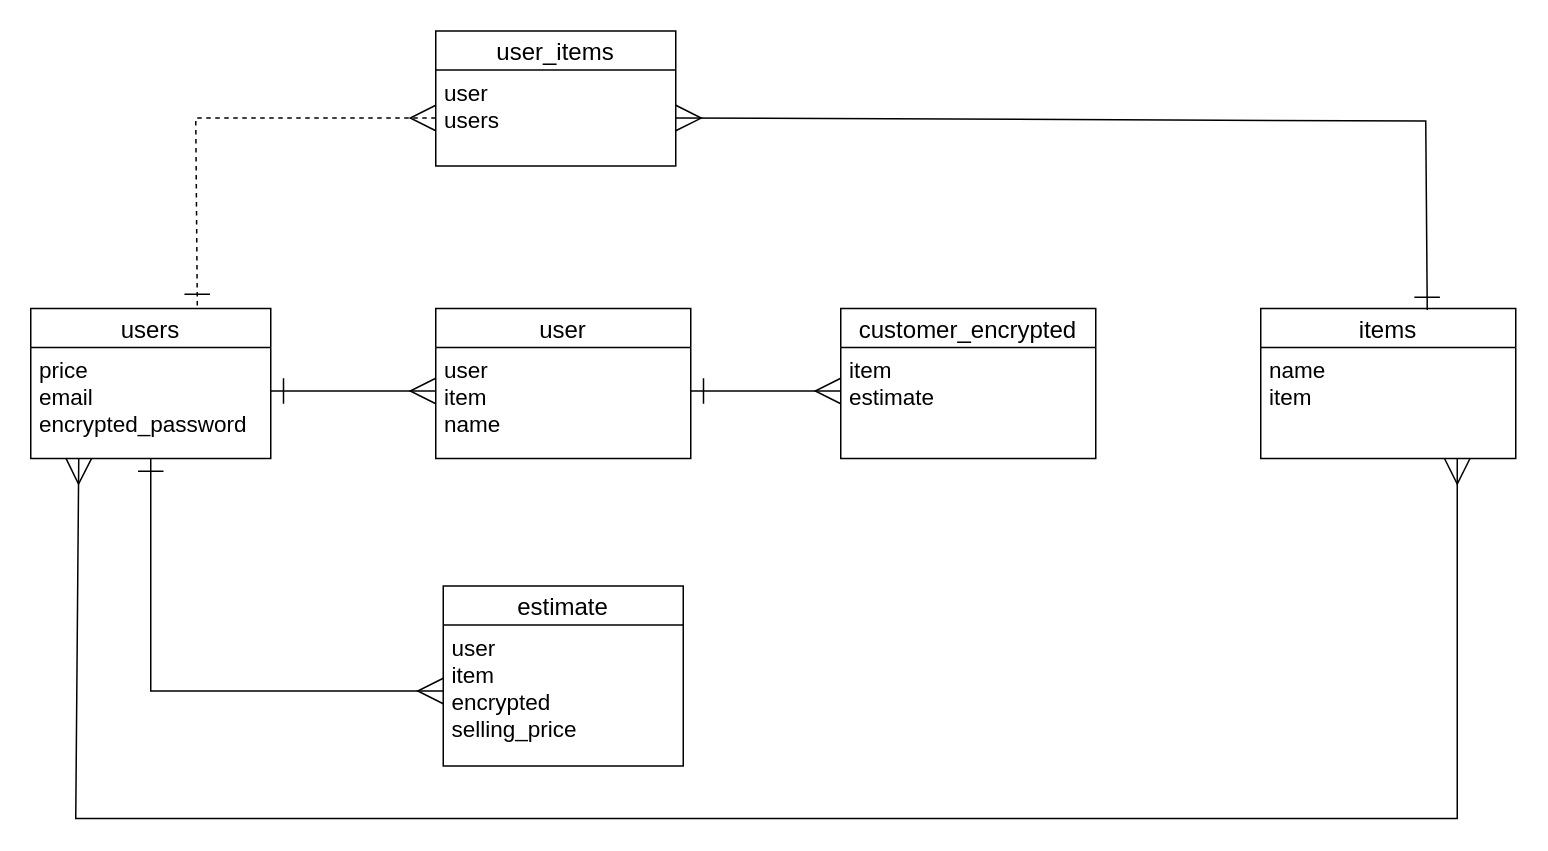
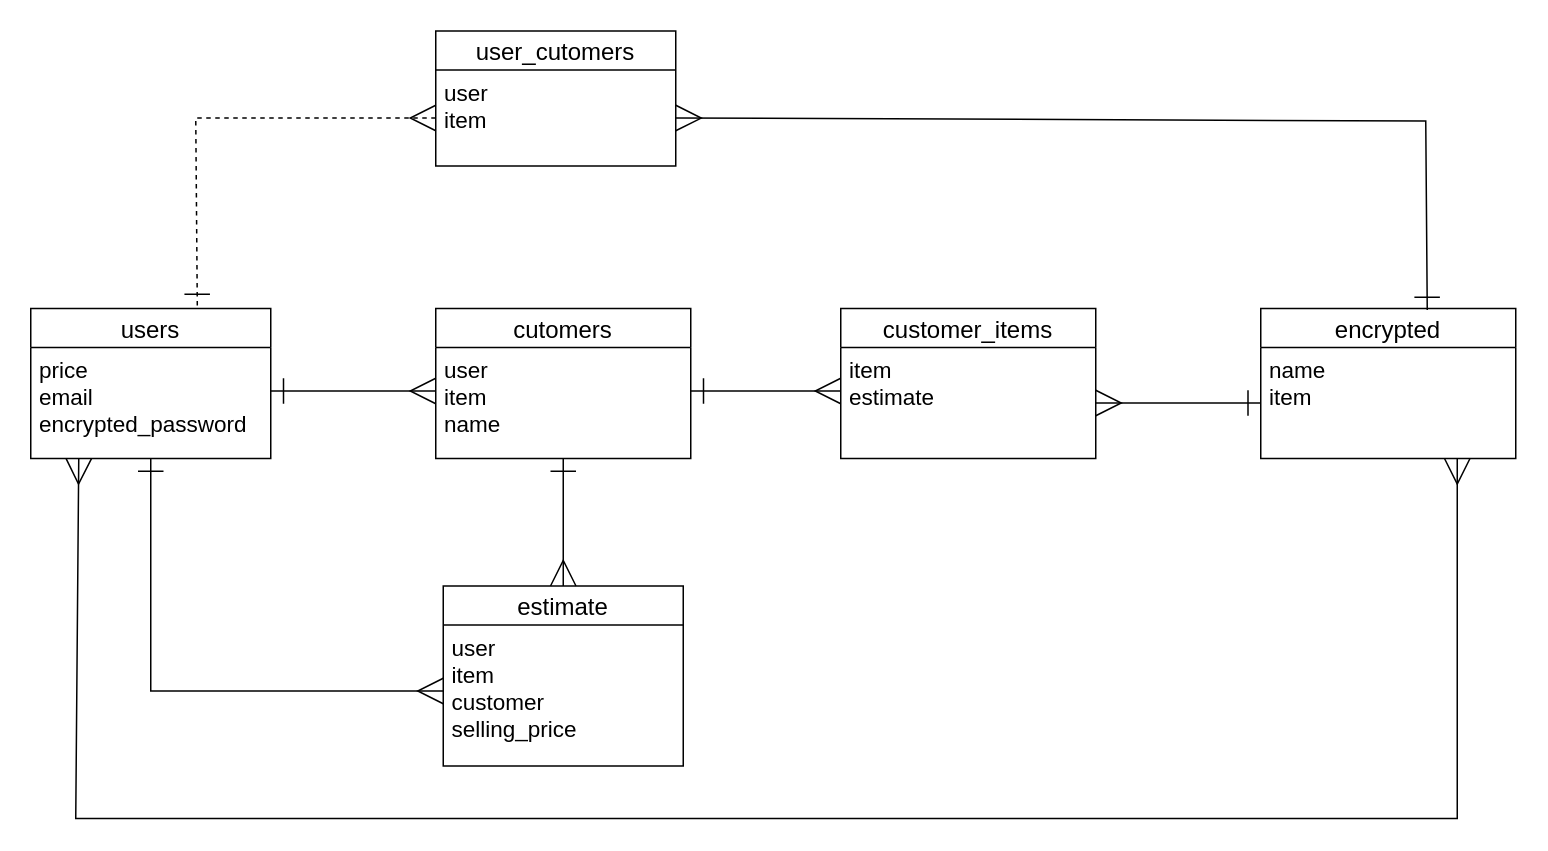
(555, 52) -> (555, 52)
(469, 93) -> (469, 93)
(563, 330) -> (563, 330)
(968, 330) -> (968, 330)
(1388, 330) -> (1388, 330)
none -> (1178, 403)
none -> (563, 524)
(477, 648) -> (477, 648)
